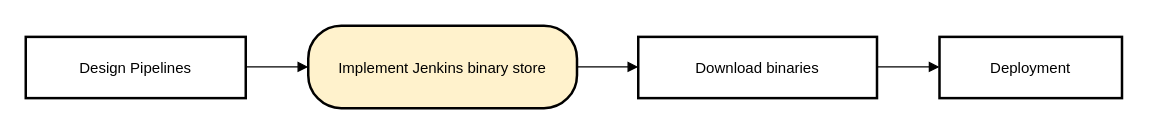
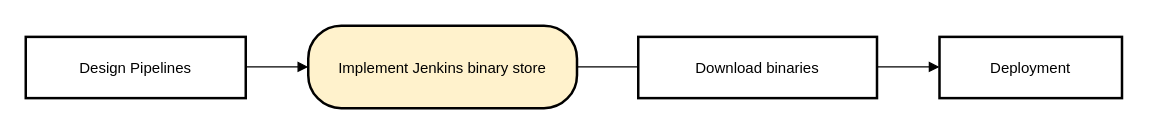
(626, 67) -> (631, 67)
